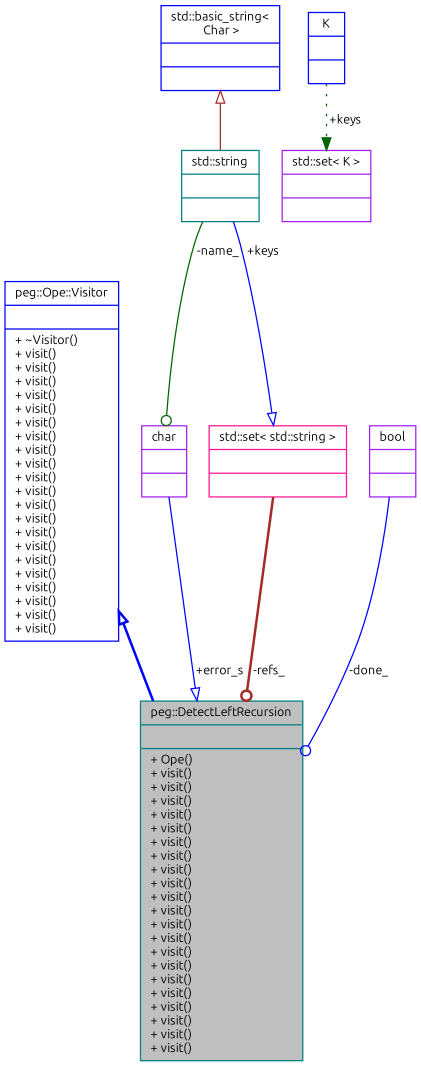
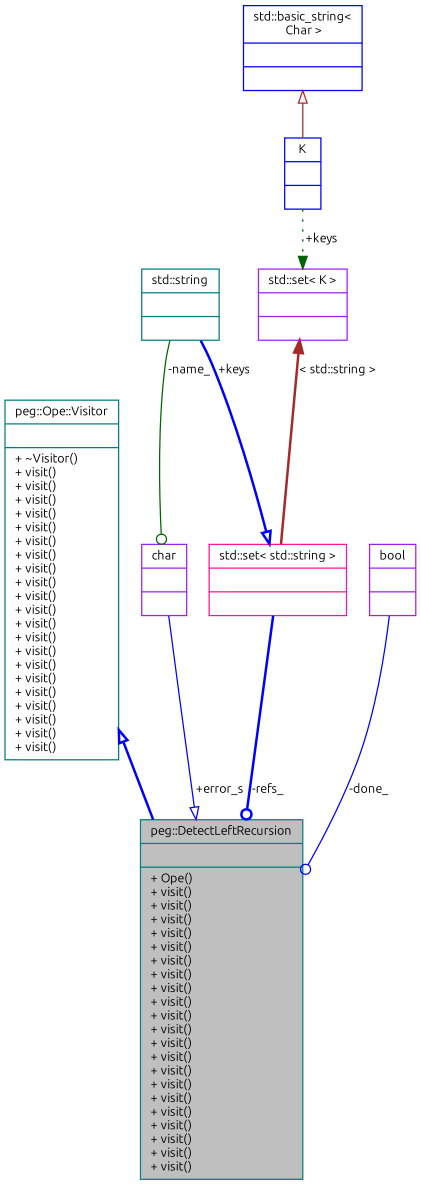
(220, 127) -> (303, 121)
(256, 316) -> (238, 435)
none -> (290, 449)
(62, 461) -> (62, 580)
(260, 594) -> (260, 712)
